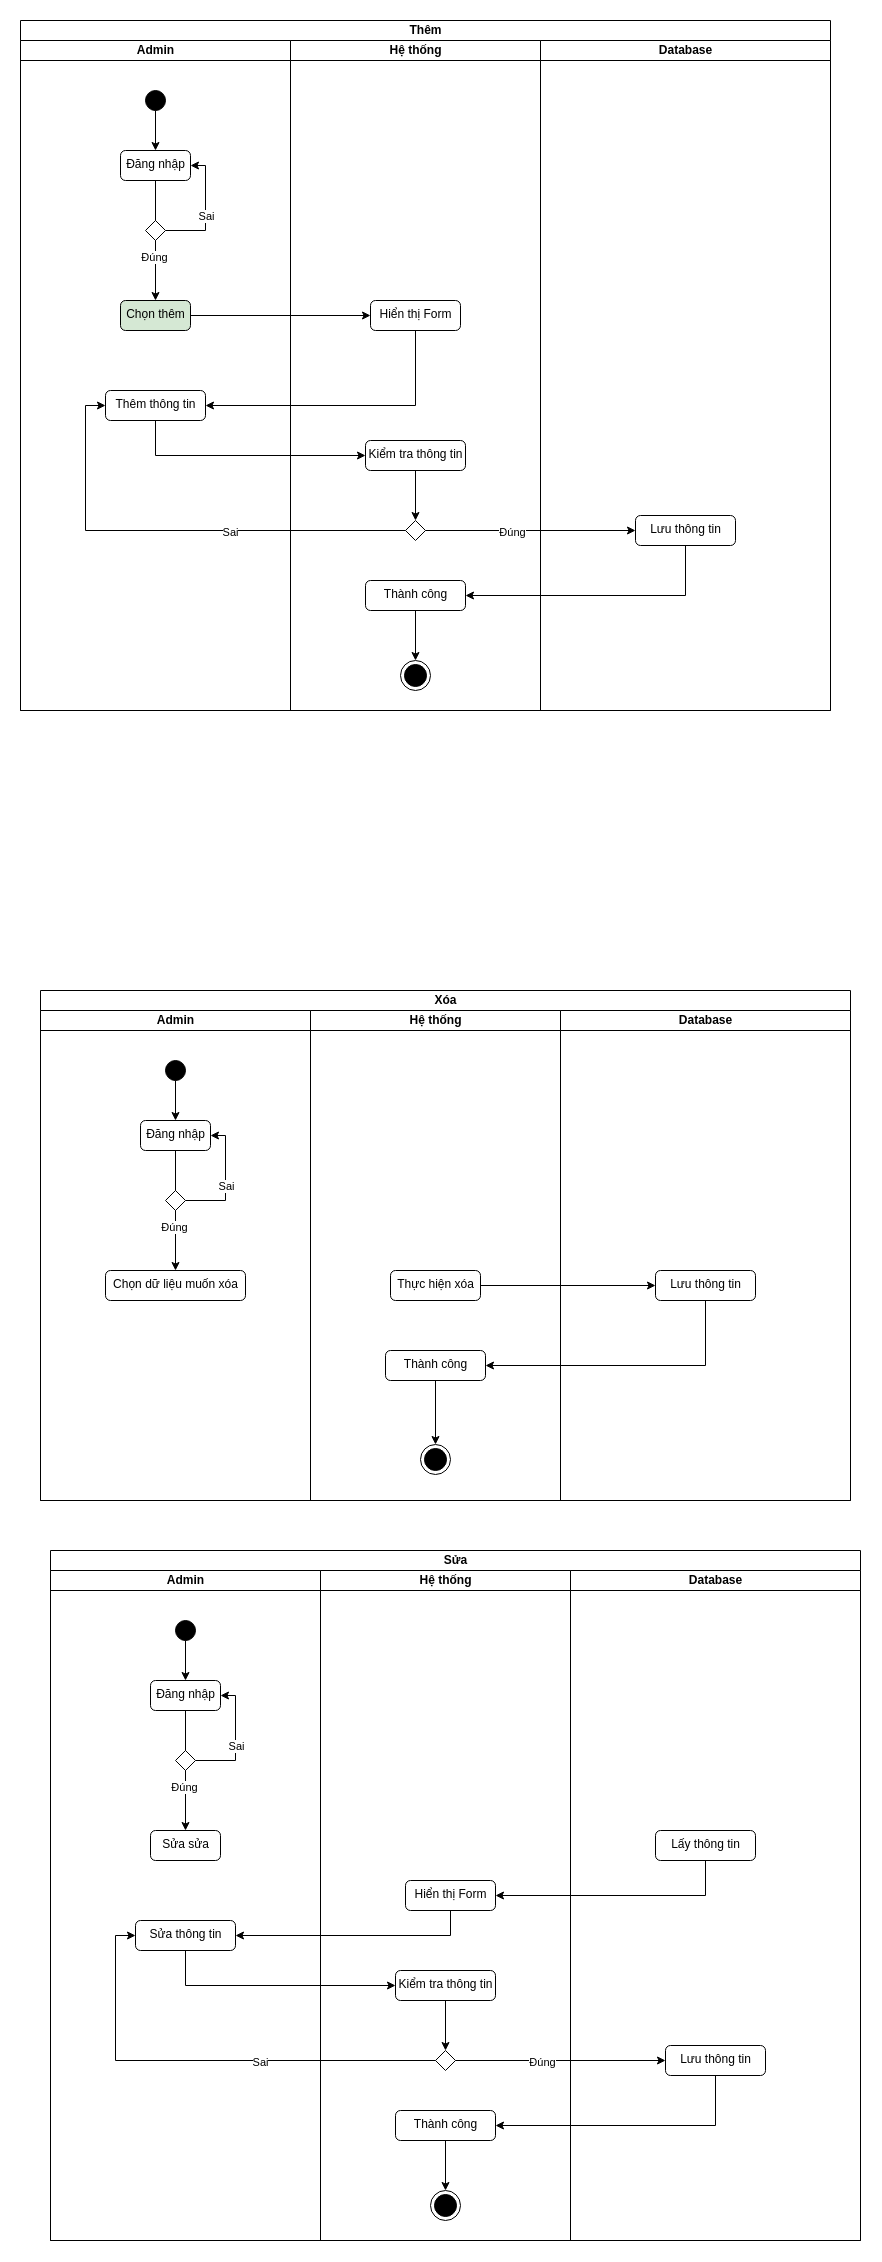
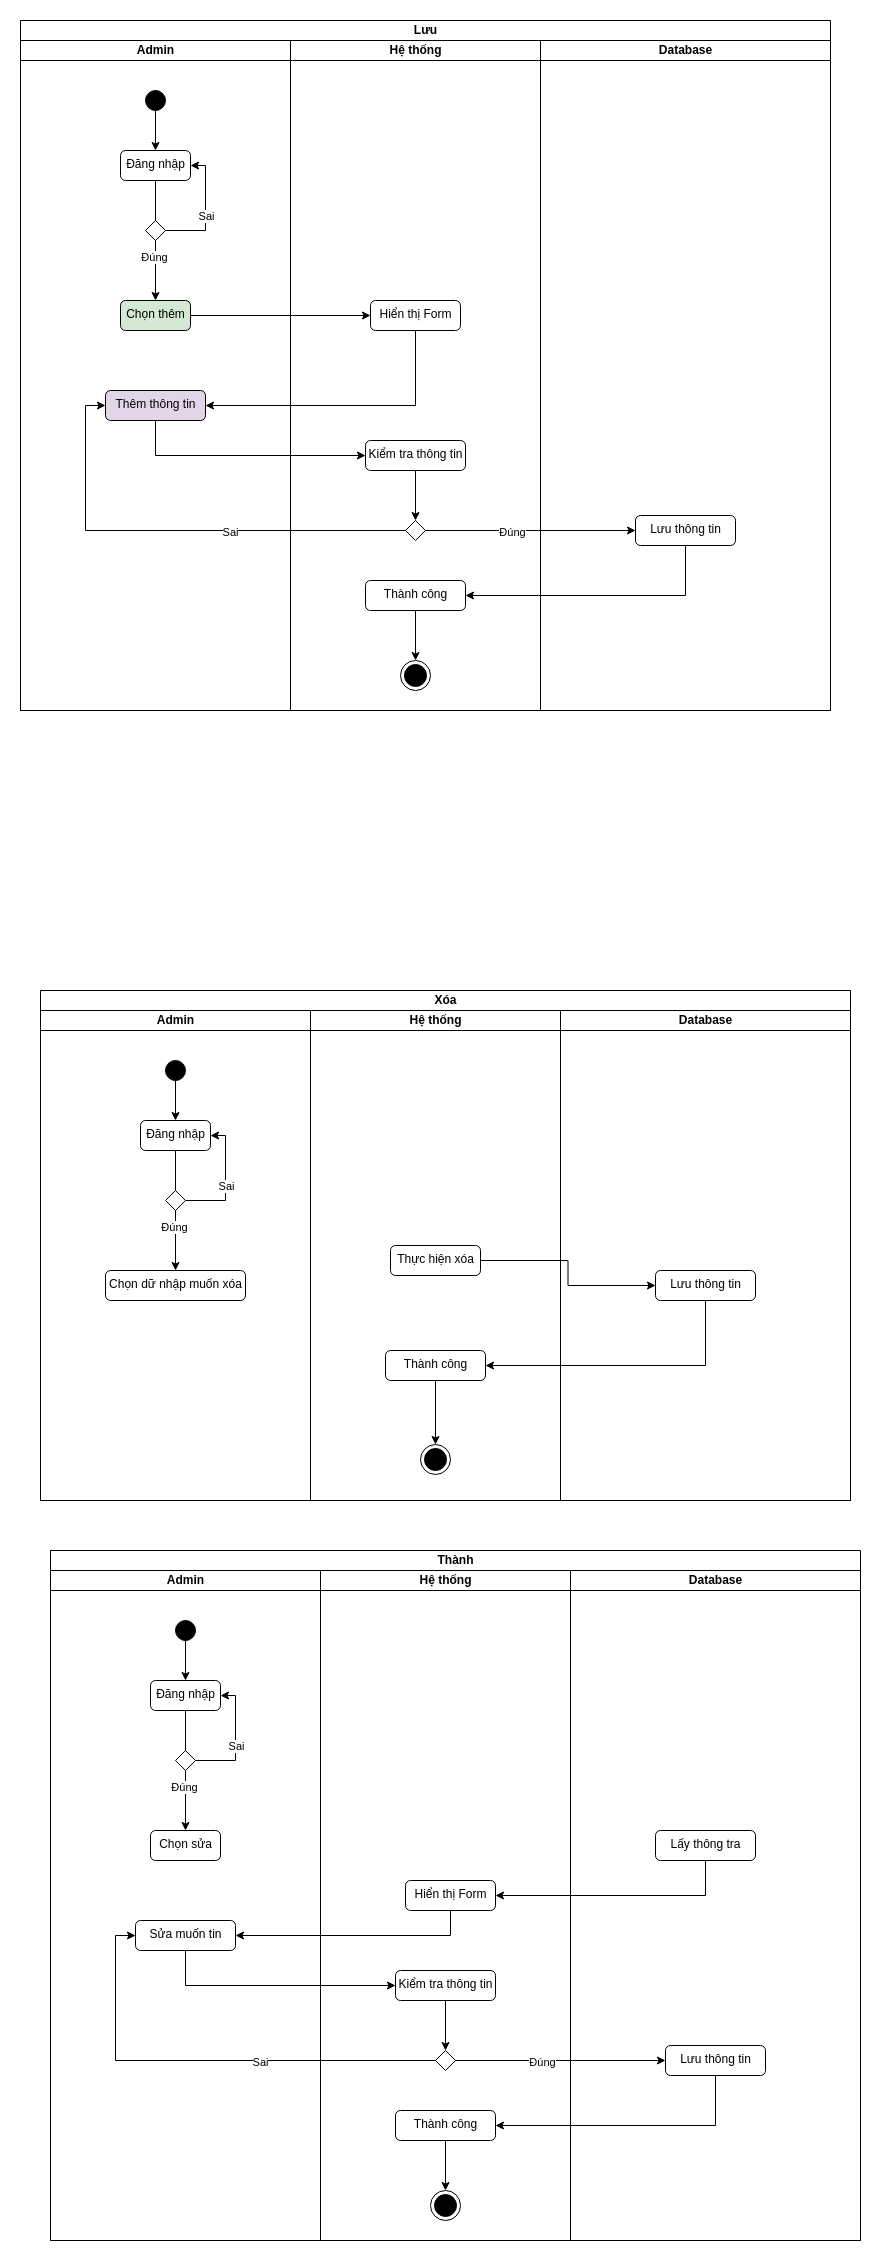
(426, 31) -> (426, 31)
(156, 406) -> (156, 406)
(176, 1285) -> (176, 1285)
(436, 1286) -> (436, 1261)
(456, 1561) -> (456, 1561)
(186, 1845) -> (186, 1845)
(706, 1845) -> (706, 1845)
(186, 1935) -> (186, 1935)
